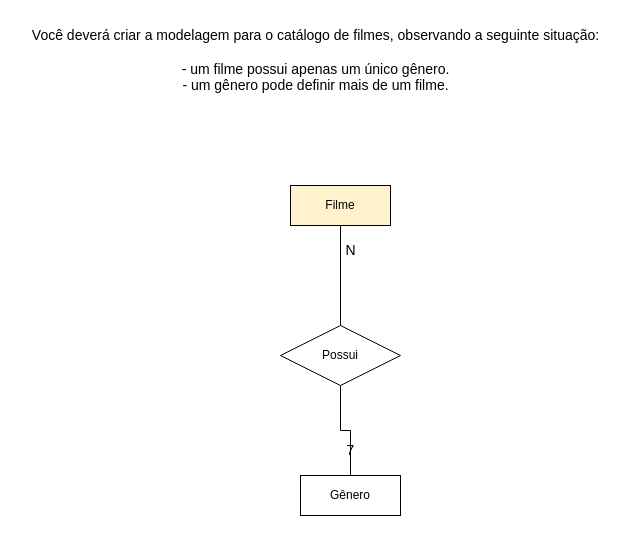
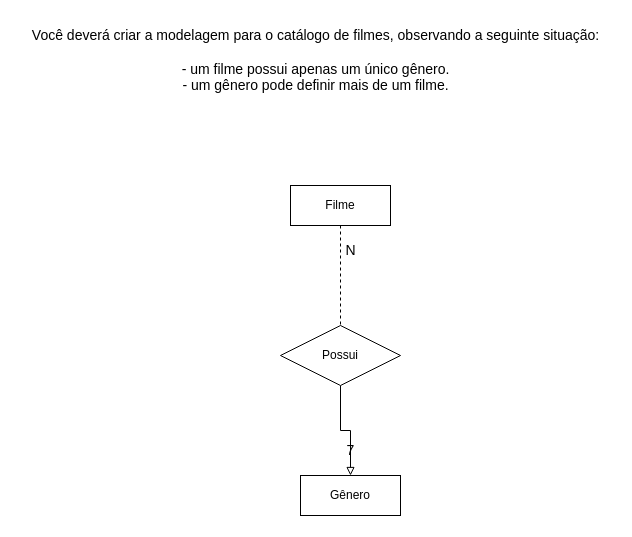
(341, 206) -> (341, 206)
(341, 276) -> (341, 276)
(351, 470) -> (351, 466)
